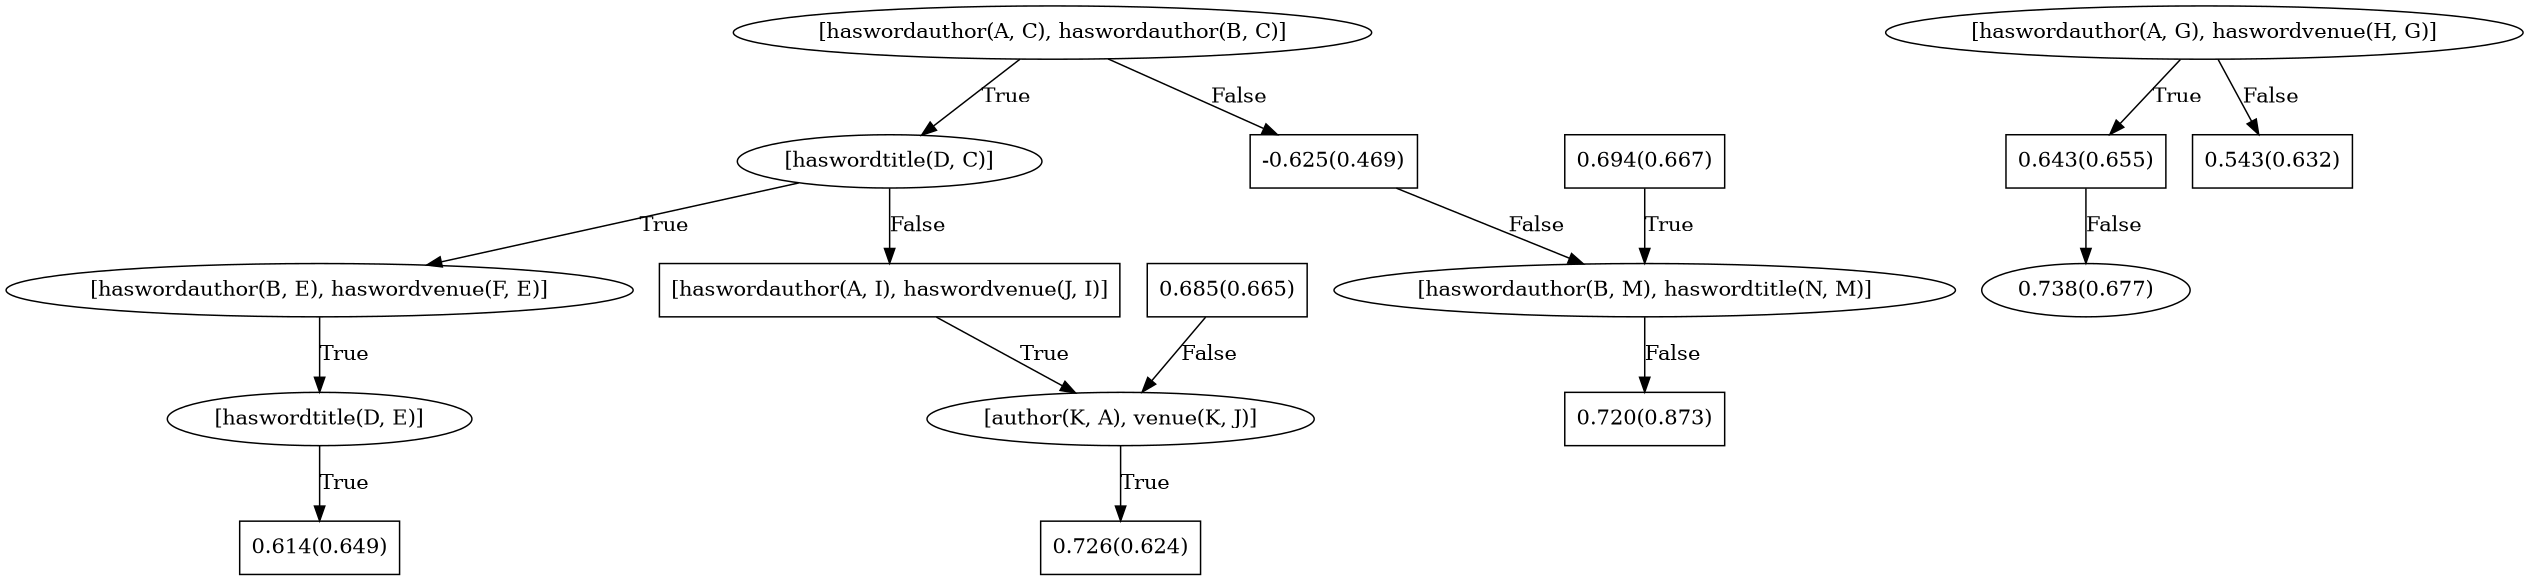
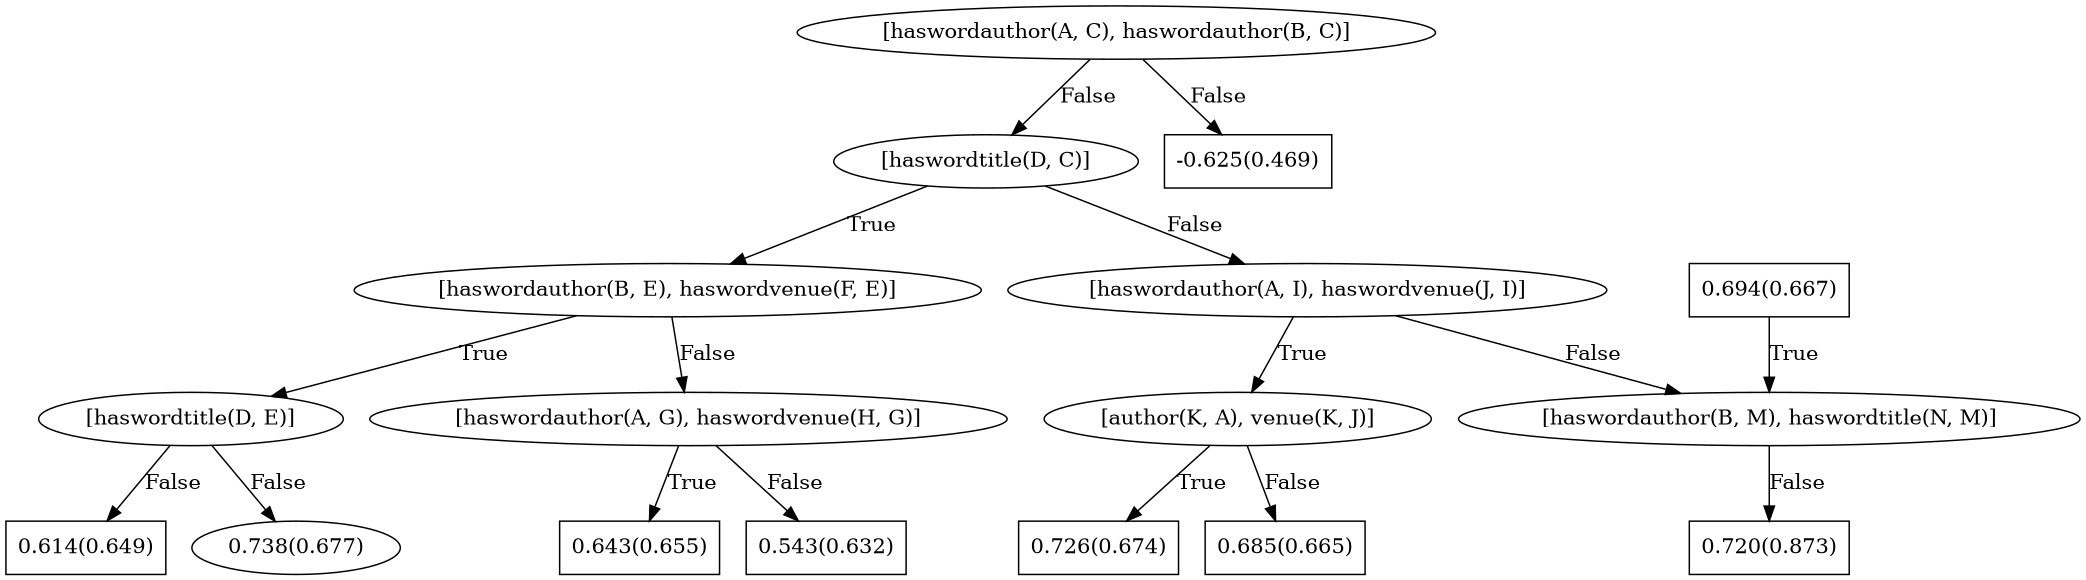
(1007, 97) -> (1088, 97)
(2086, 218) -> (239, 478)
(1483, 223) -> (1531, 353)
(890, 290) -> (1307, 290)
none -> (677, 347)
(1179, 349) -> (1259, 476)
(345, 483) -> (173, 483)
(1121, 548) -> (1099, 548)
